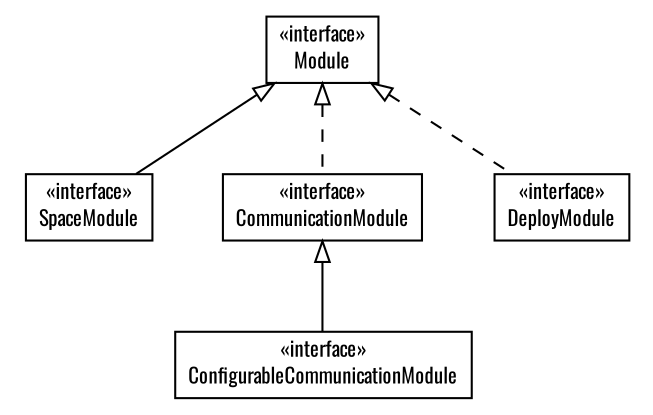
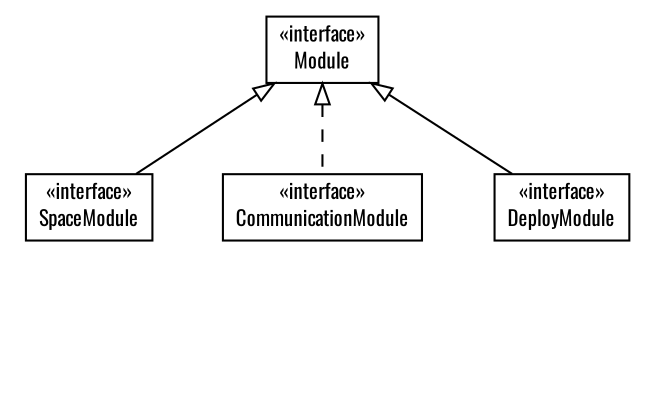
(451, 134) -> (451, 134)
(322, 365) -> none
